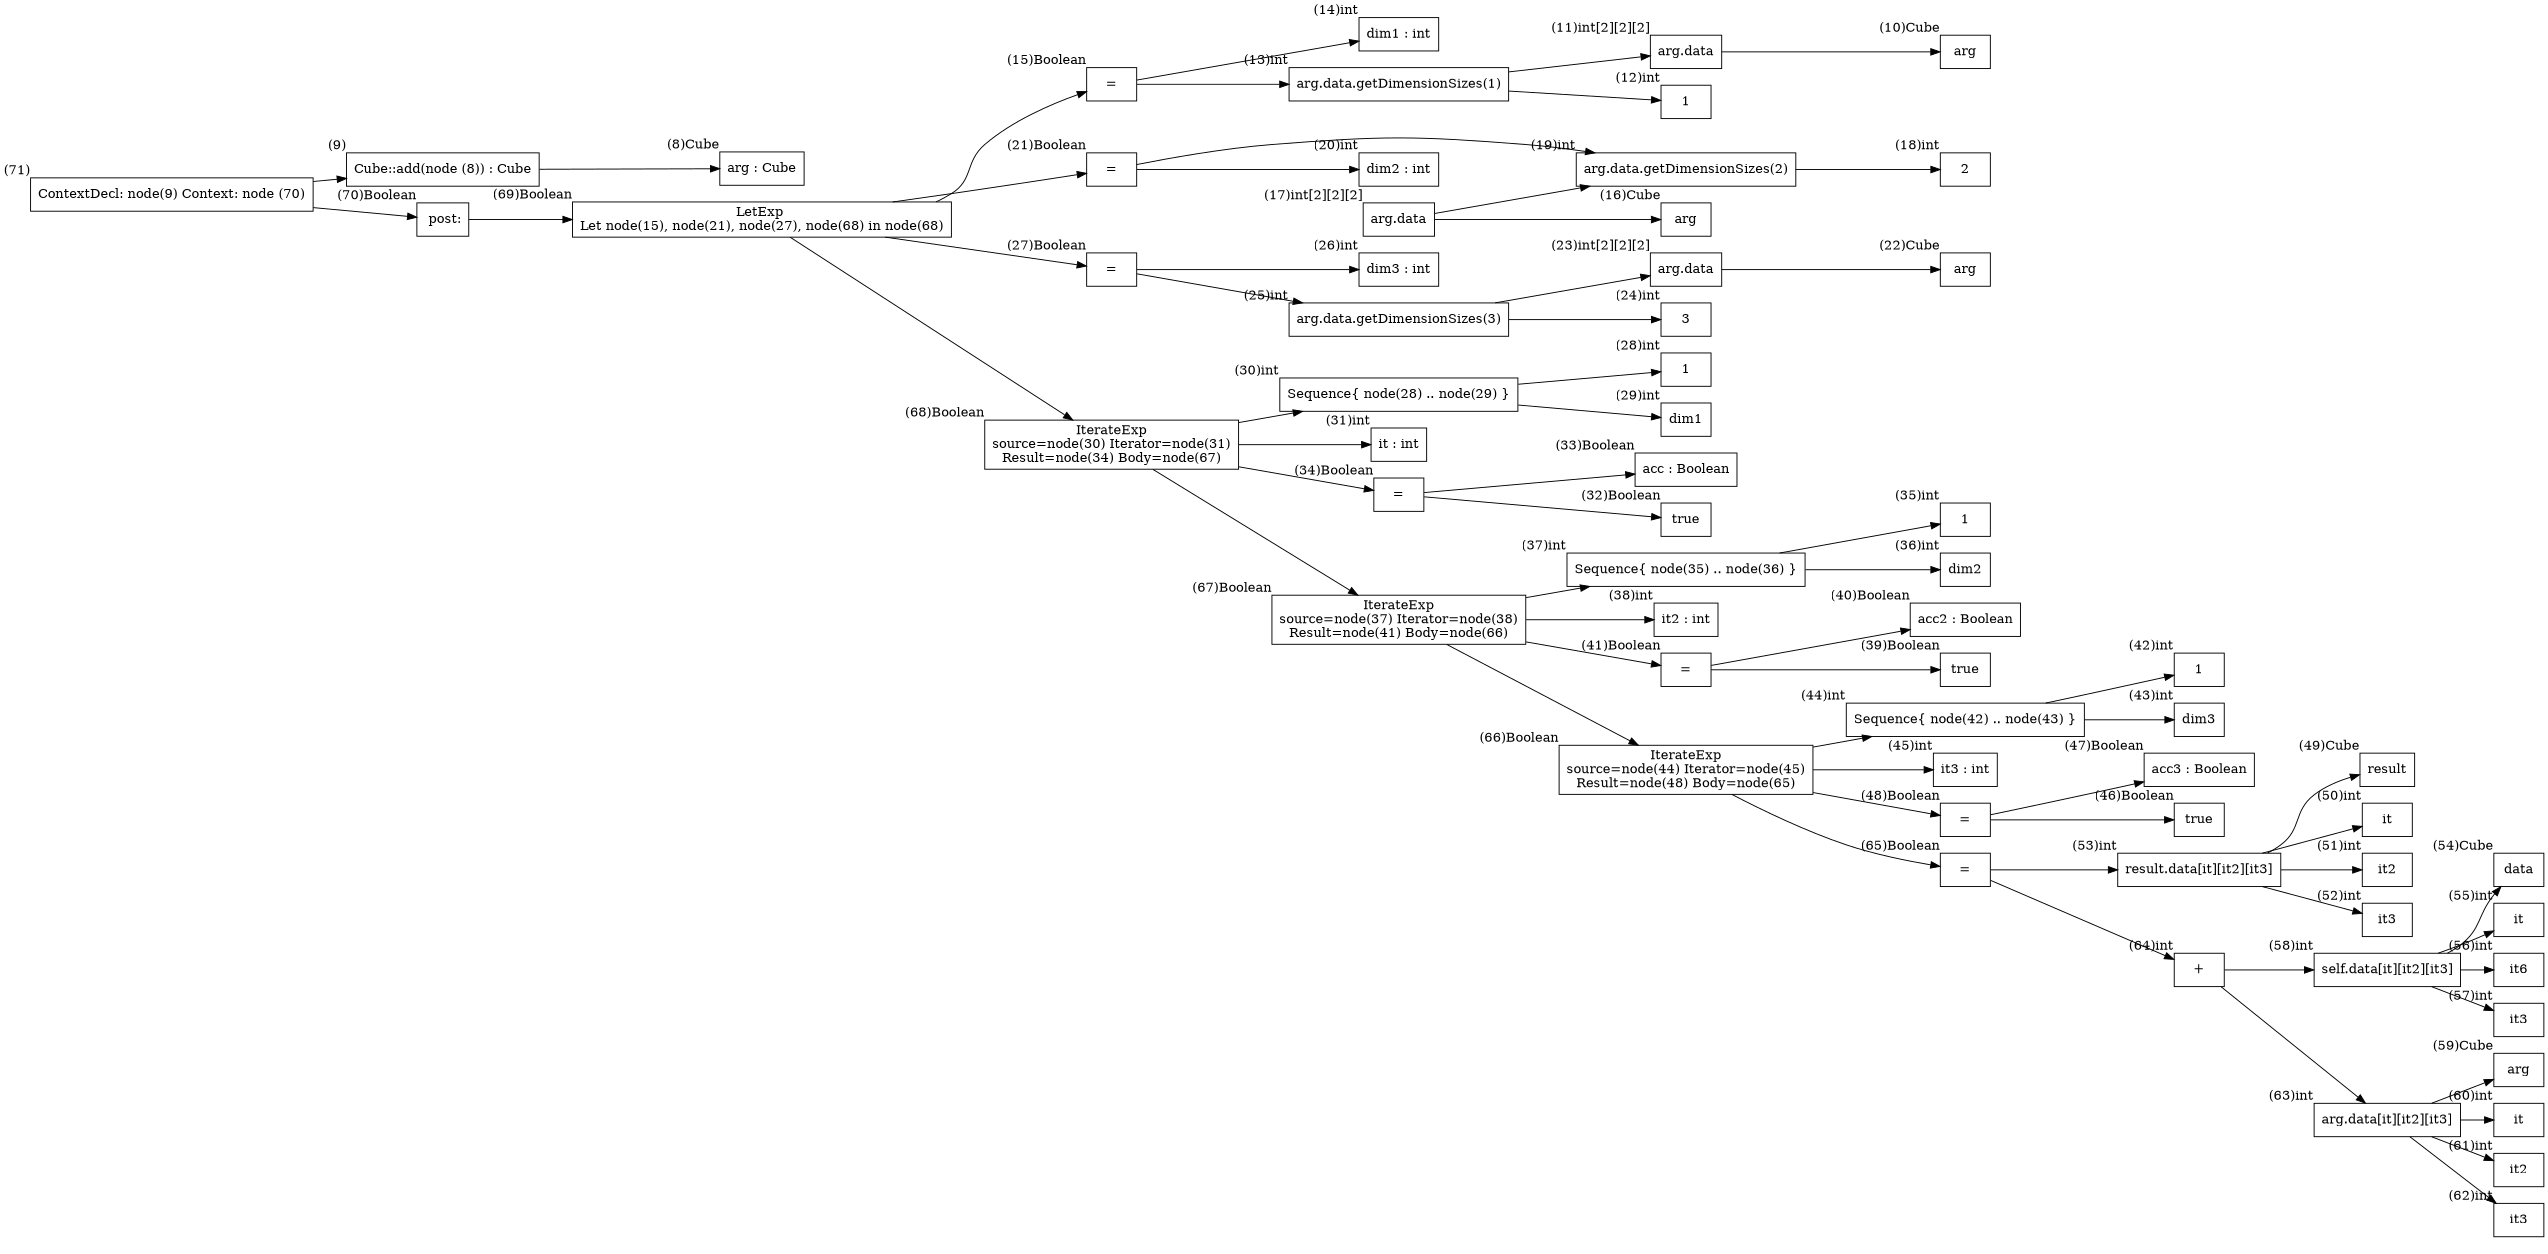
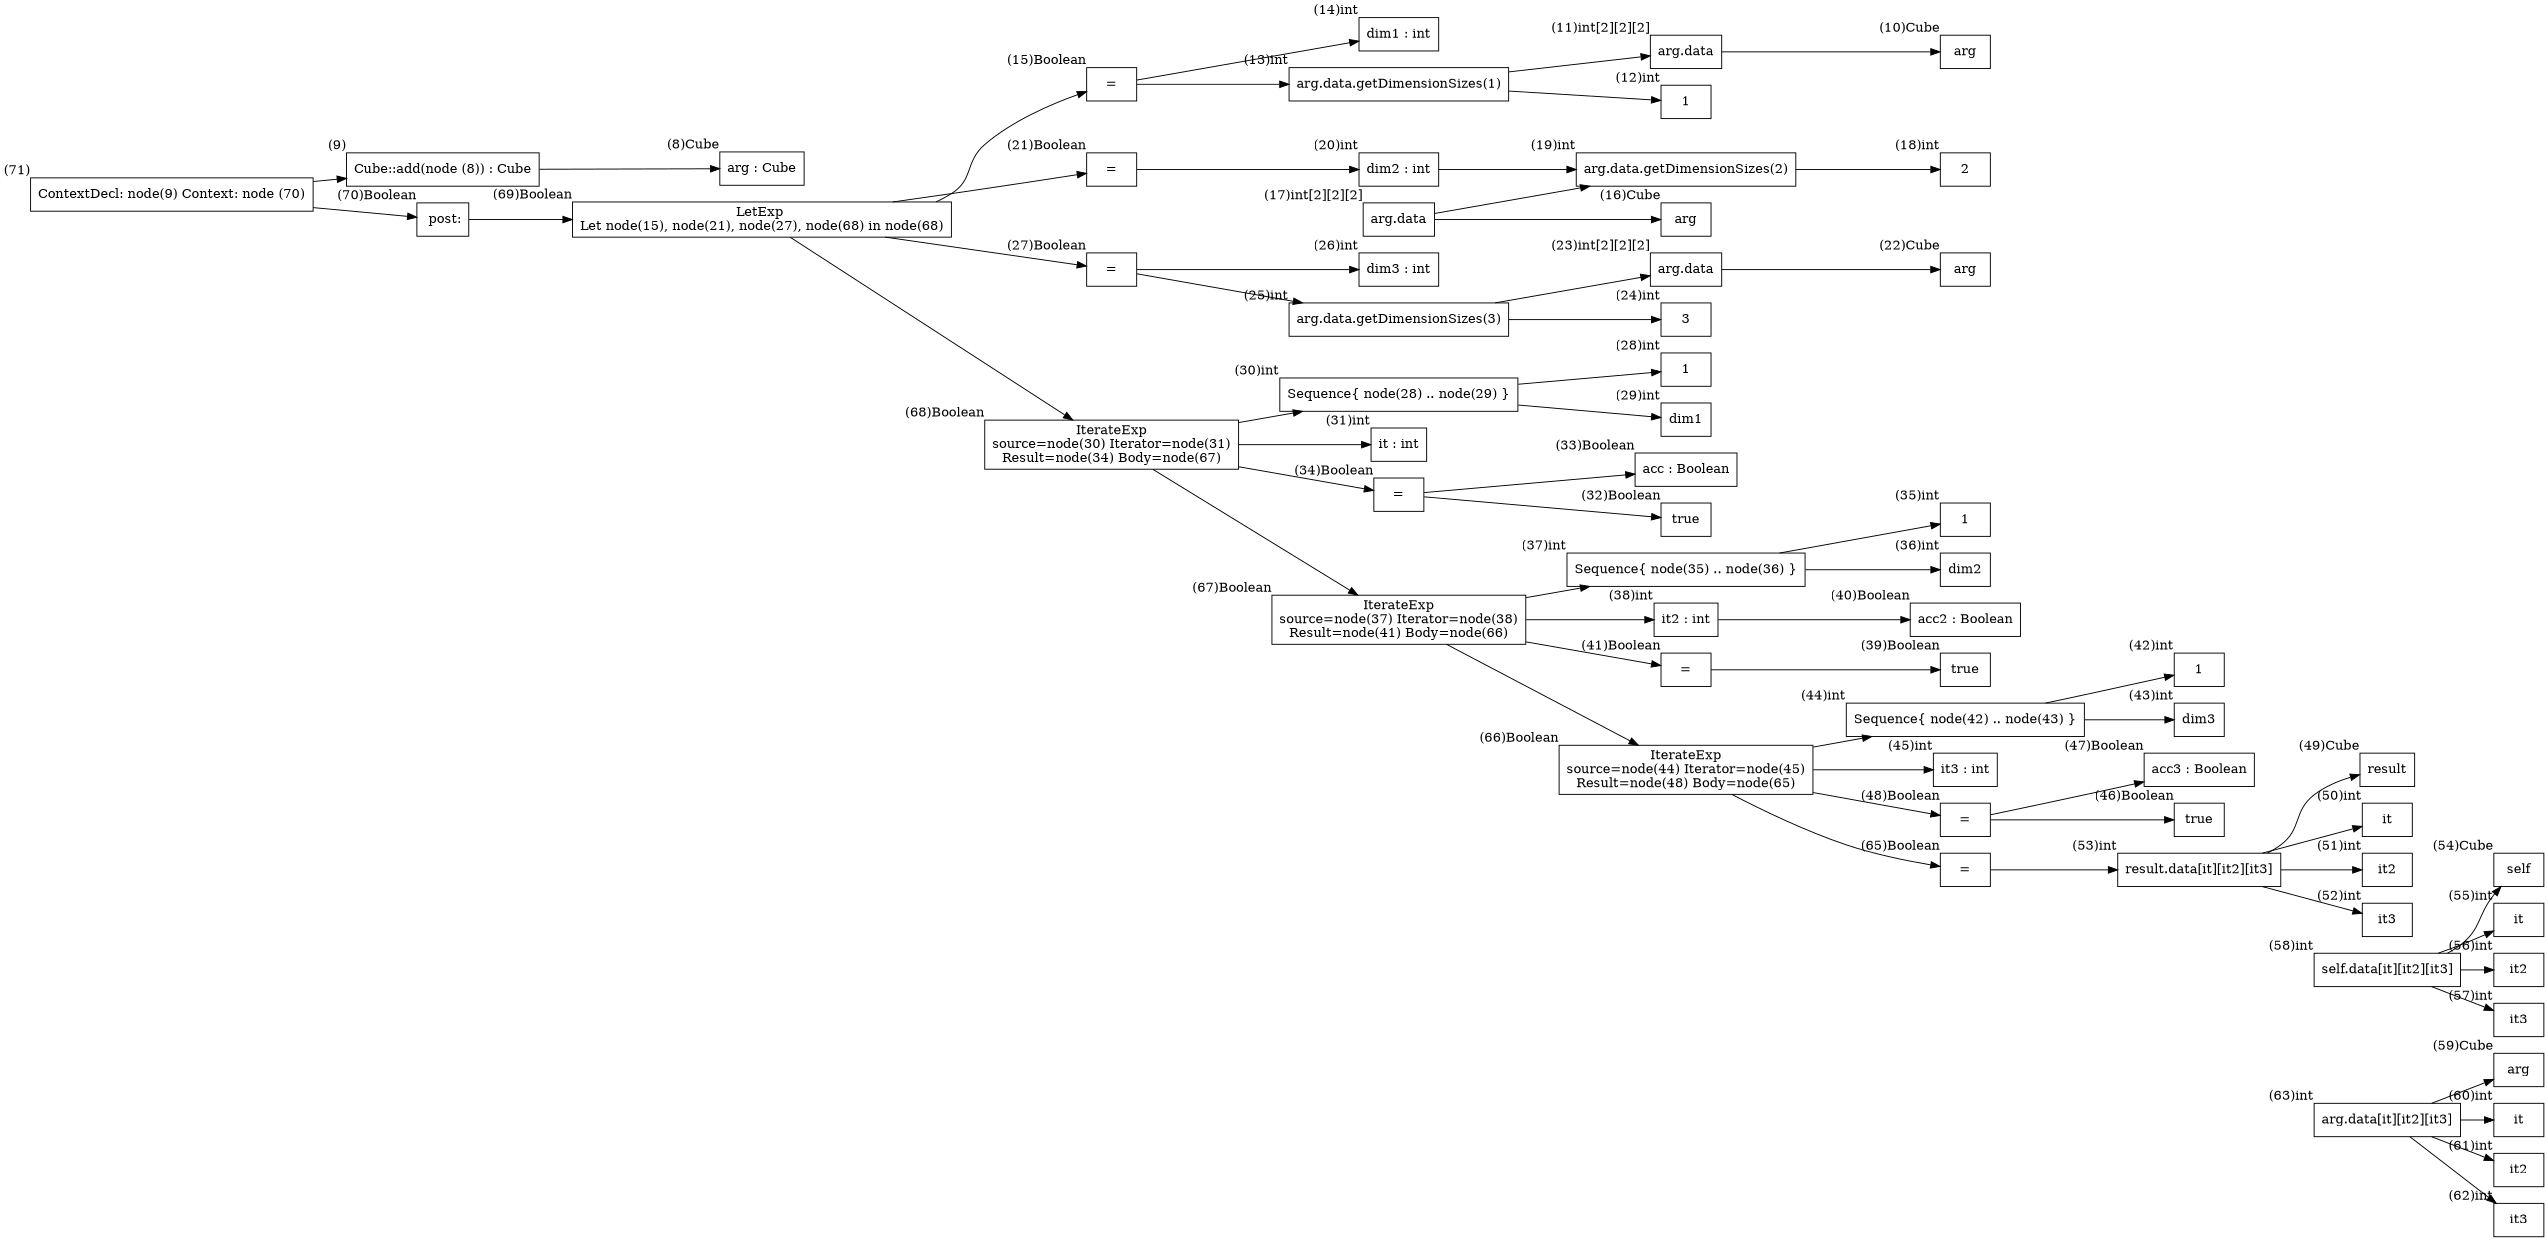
(1361, 139) -> (1503, 170)
(1806, 648) -> (1810, 620)
(2519, 870) -> (2519, 870)
(2199, 970) -> none
(2519, 970) -> (2519, 970)
